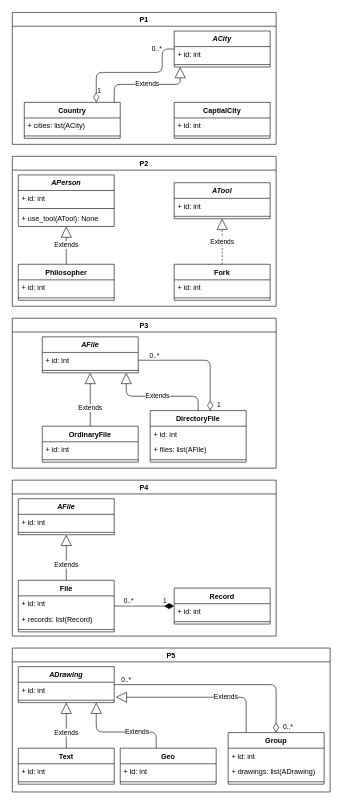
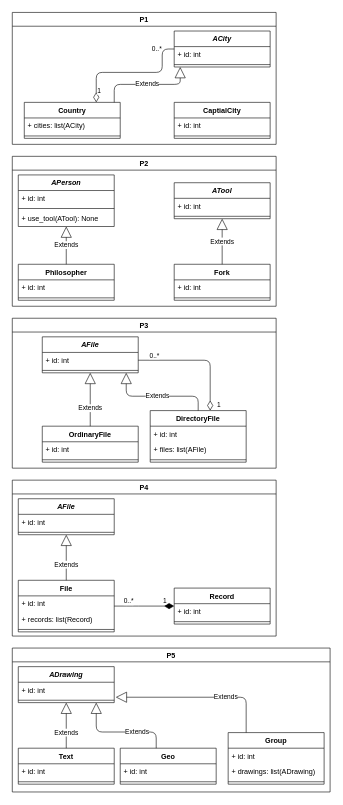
(222, 247) -> (222, 247)
(214, 685) -> none
